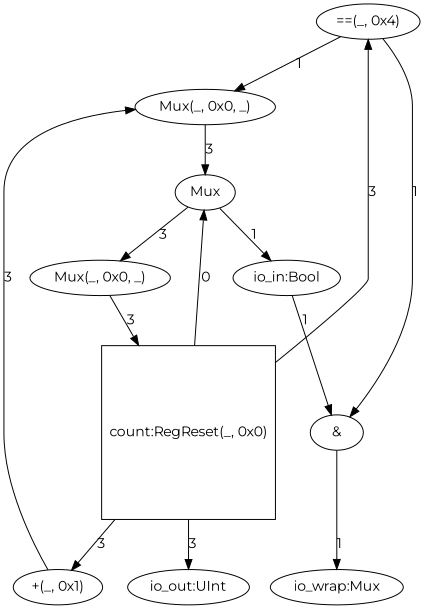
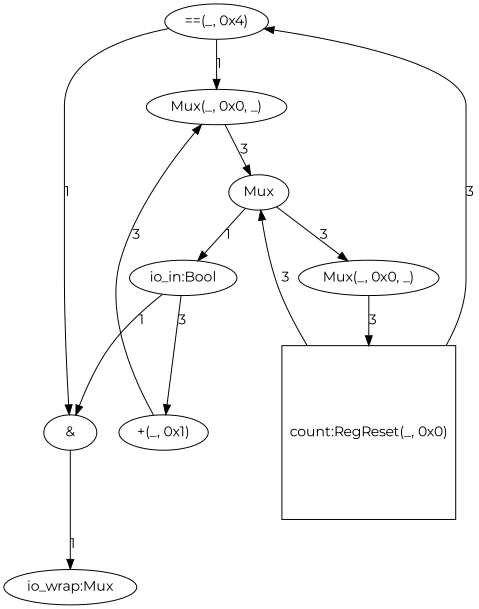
(206, 278) -> (286, 278)
(96, 541) -> (174, 350)
(189, 587) -> none
